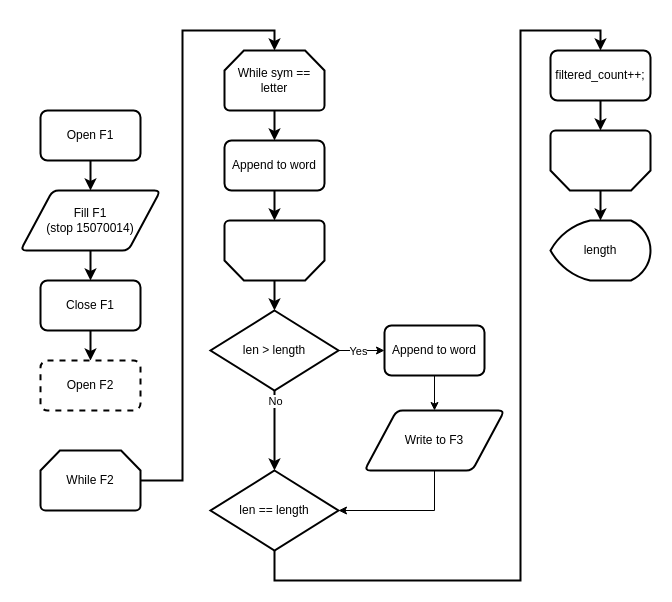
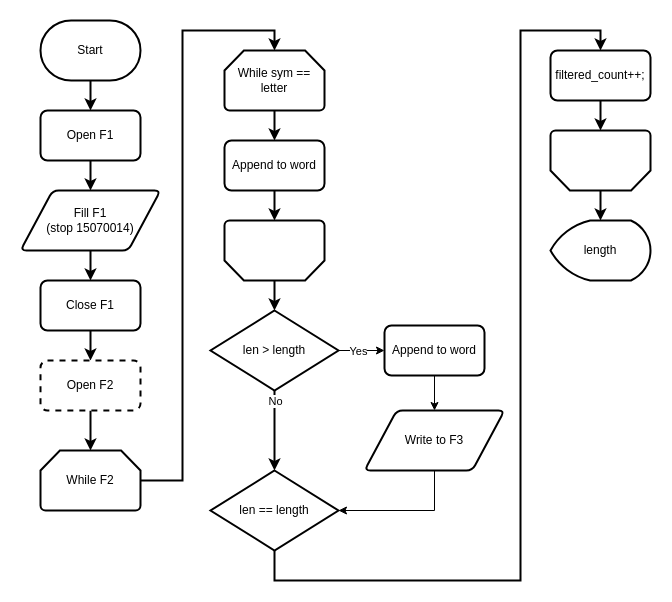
none -> (91, 51)
none -> (91, 101)
none -> (91, 426)
